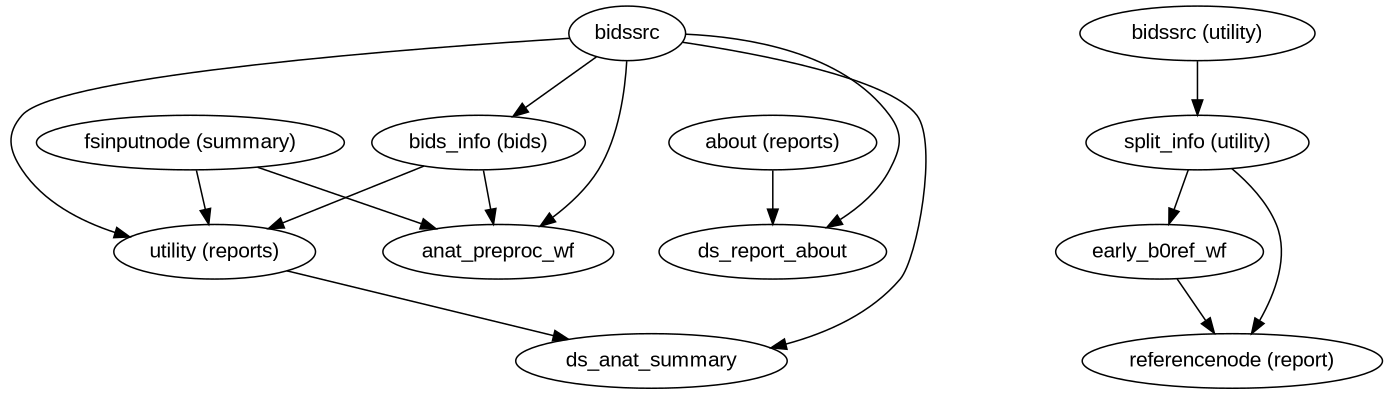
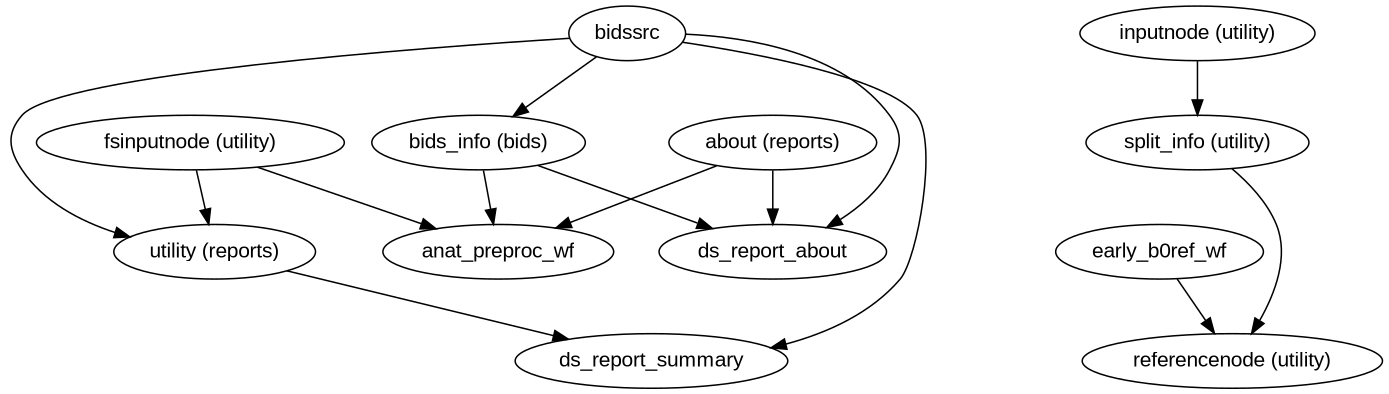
(1197, 33) -> (1197, 33)
(190, 143) -> (190, 143)
(609, 149) -> (647, 193)
(1181, 190) -> none
(360, 192) -> (614, 193)
(651, 361) -> (651, 361)
(1232, 361) -> (1232, 361)
